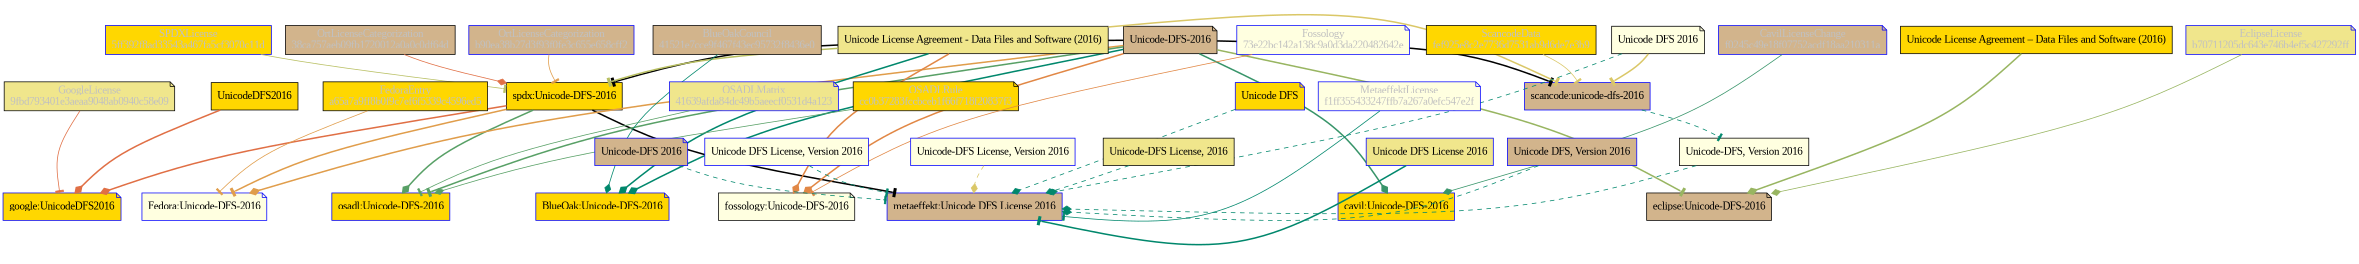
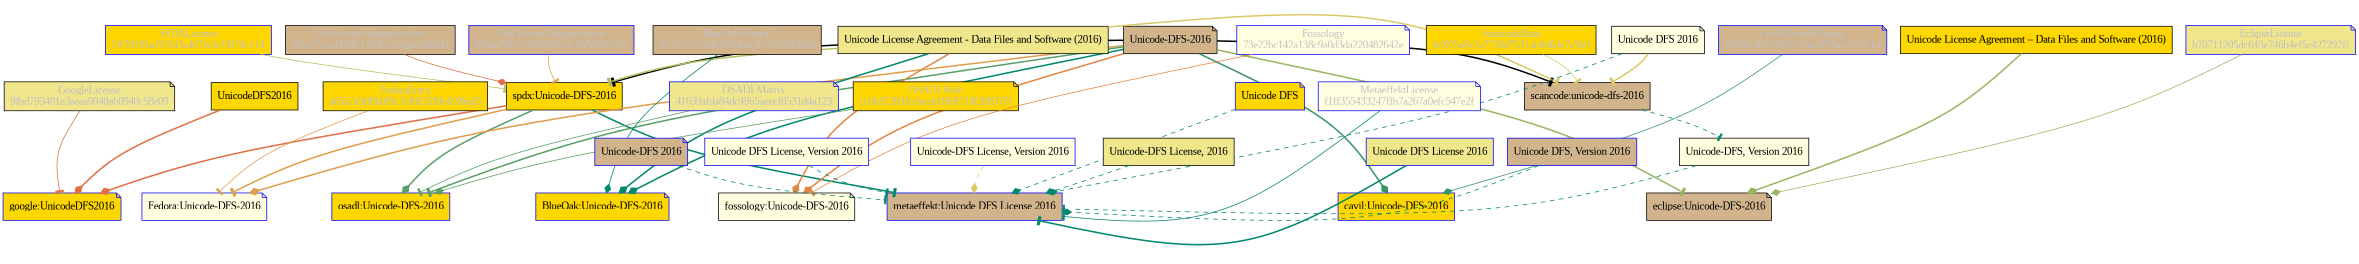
(1587, 96) -> (1587, 96)
(739, 163) -> (739, 163)
(1418, 212) -> (1418, 212)
